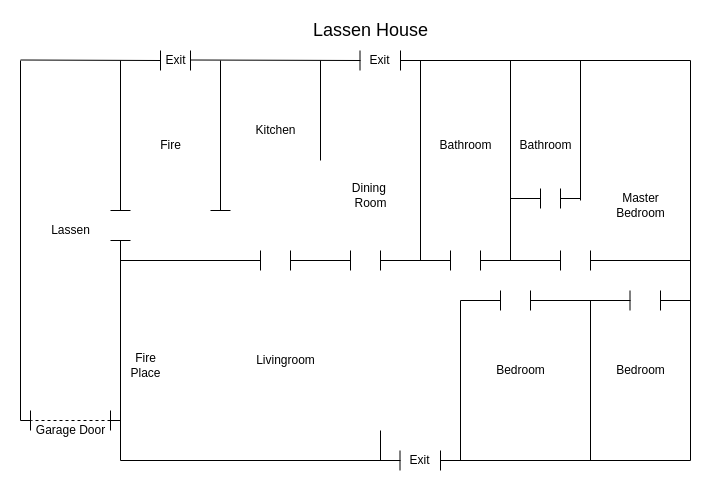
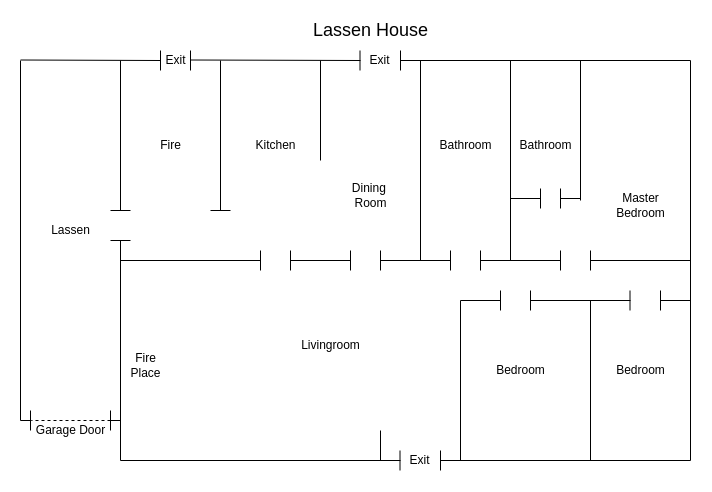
(276, 131) -> (276, 146)
(286, 361) -> (331, 346)
